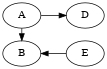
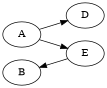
(22, 31) -> (50, 43)
